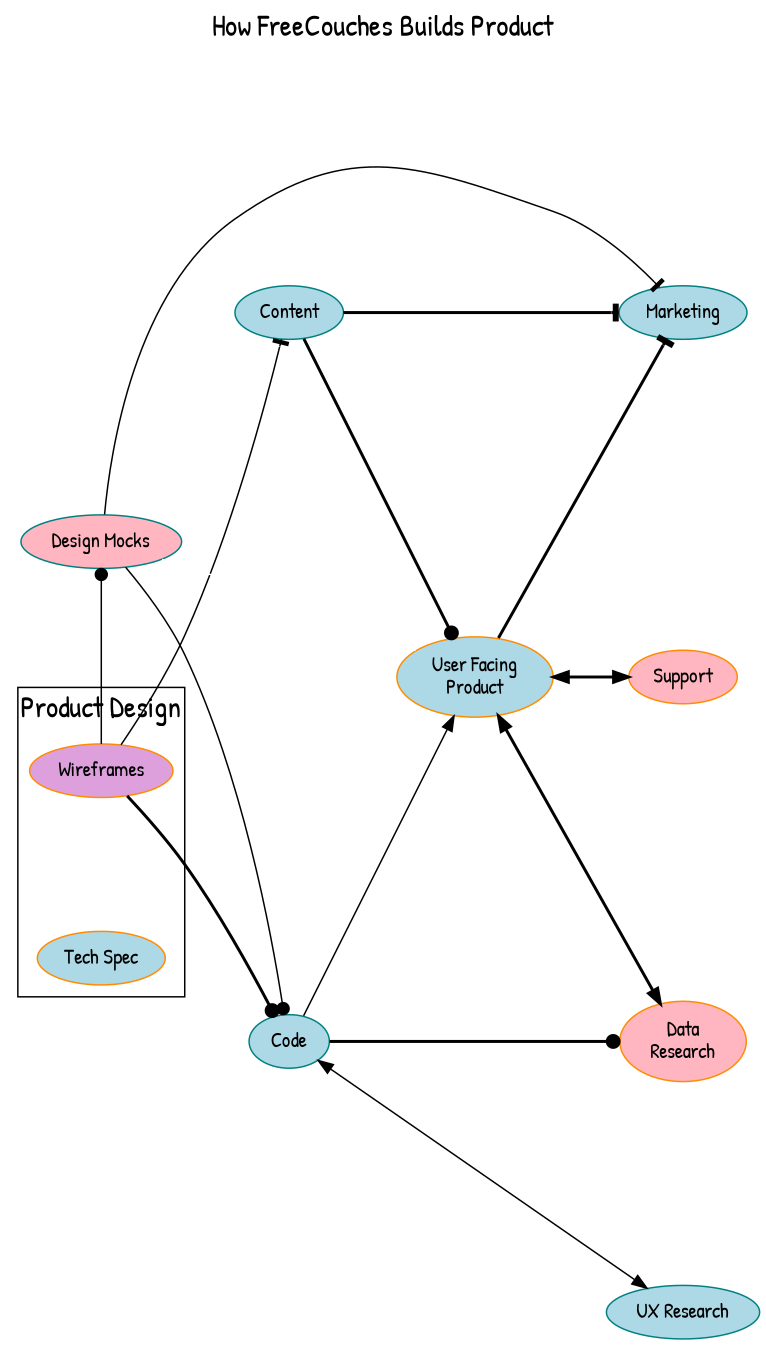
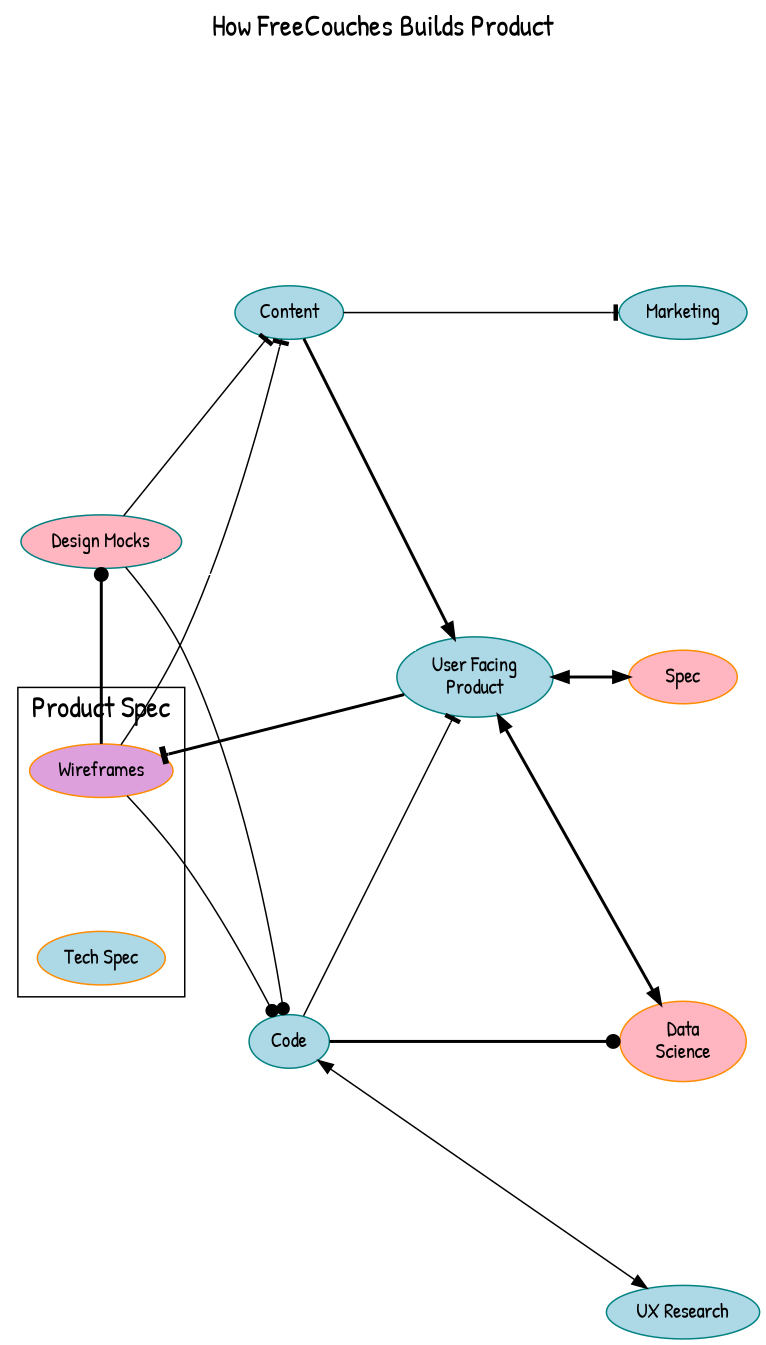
(290, 187) -> (193, 429)
(477, 313) -> (477, 313)
(376, 483) -> (376, 483)
(581, 492) -> (286, 724)
(101, 662) -> (101, 662)
(475, 677) -> (475, 677)
(683, 677) -> (683, 677)
(101, 710) -> (101, 710)
(377, 869) -> (377, 869)
(206, 895) -> (206, 895)
(683, 1041) -> (683, 1041)
